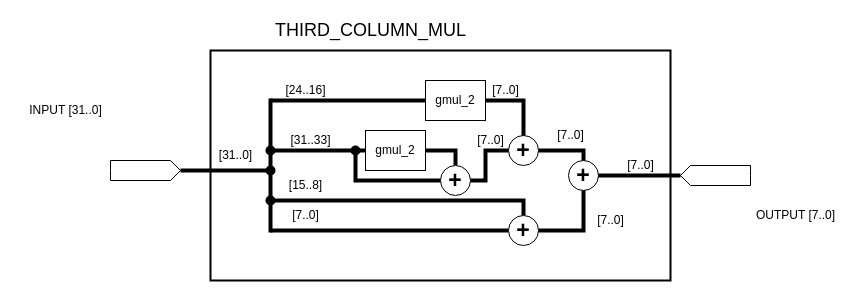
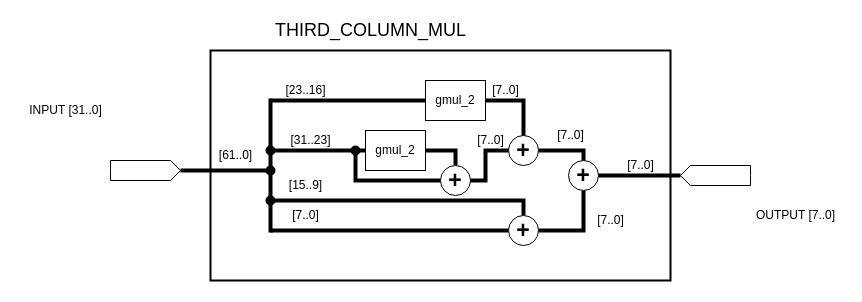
(306, 91) -> (306, 91)
(311, 141) -> (311, 141)
(236, 156) -> (236, 156)
(306, 186) -> (306, 186)
